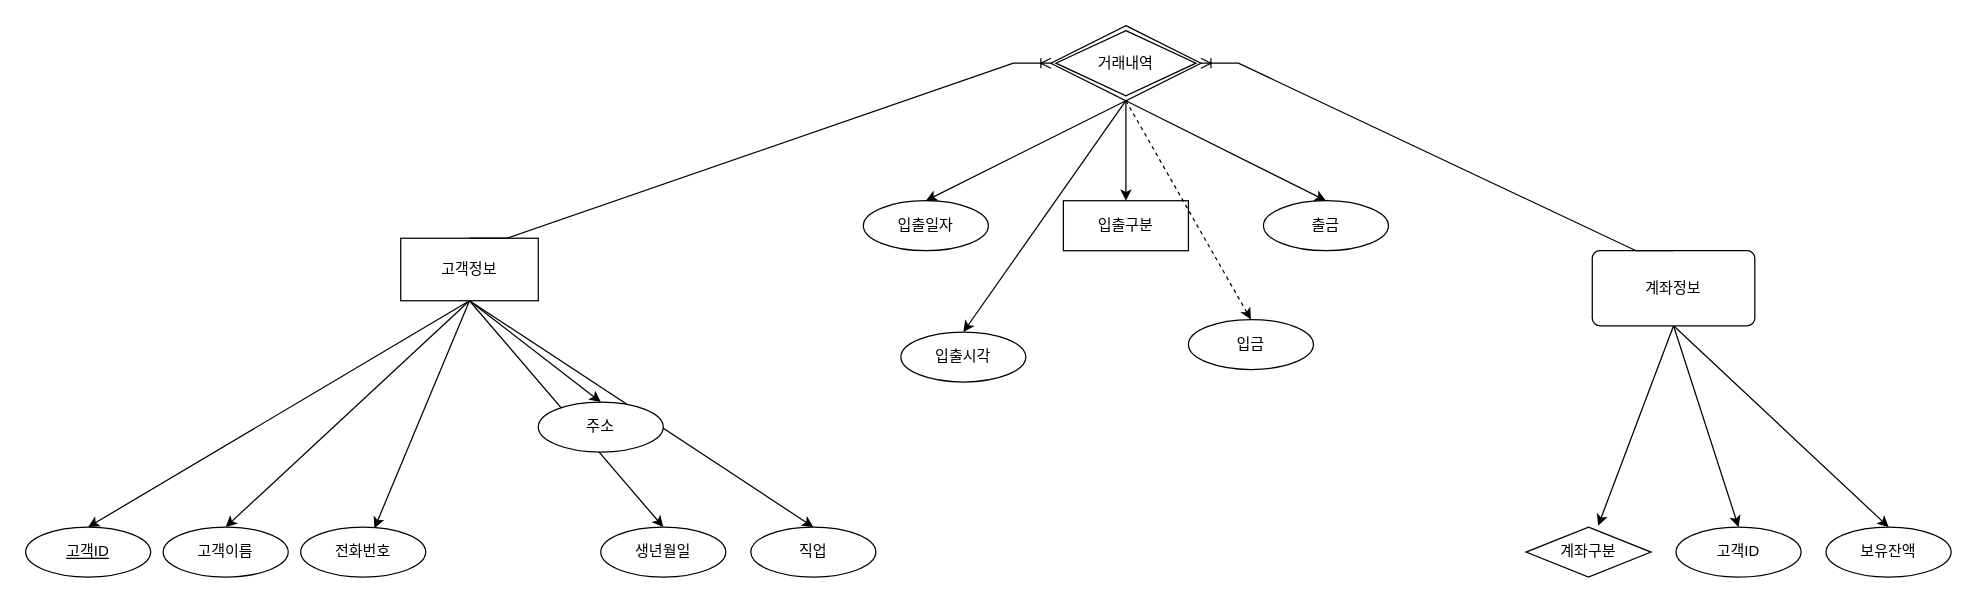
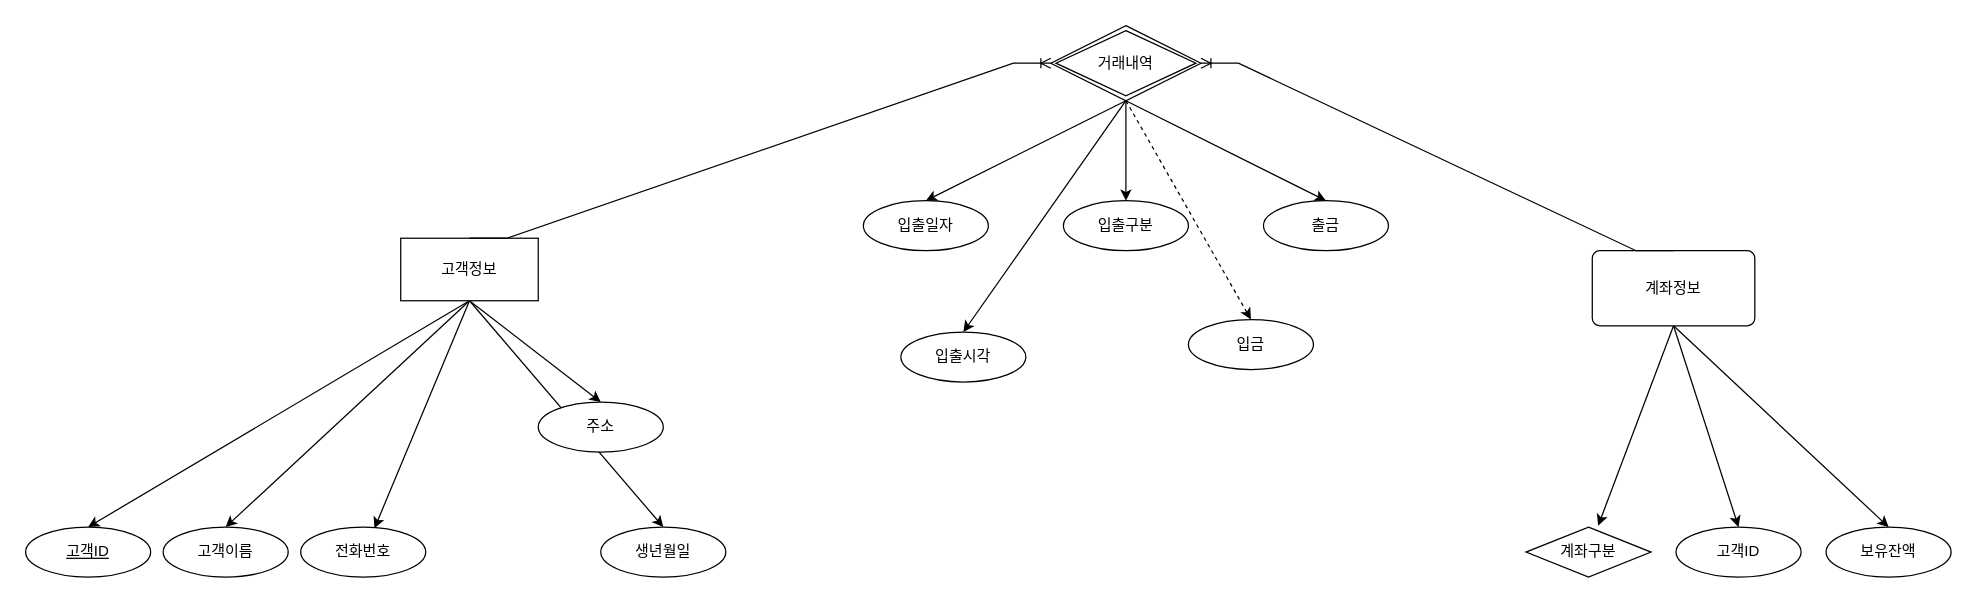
(1126, 226) -> (1126, 226)
(734, 475) -> none
(813, 552) -> none
